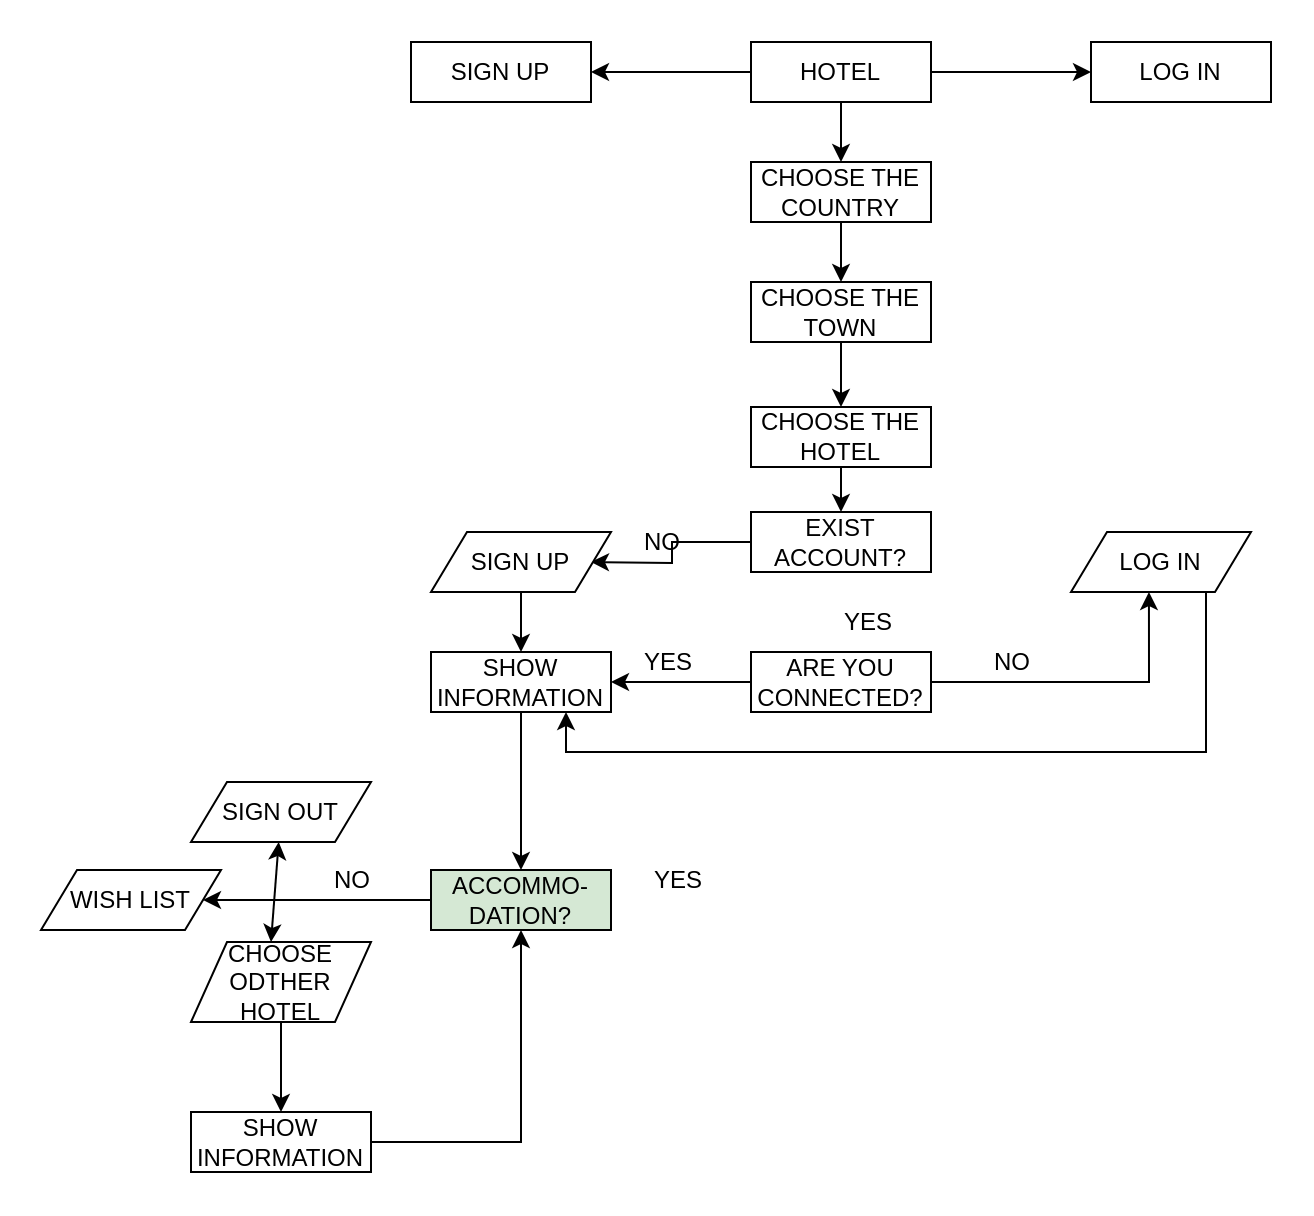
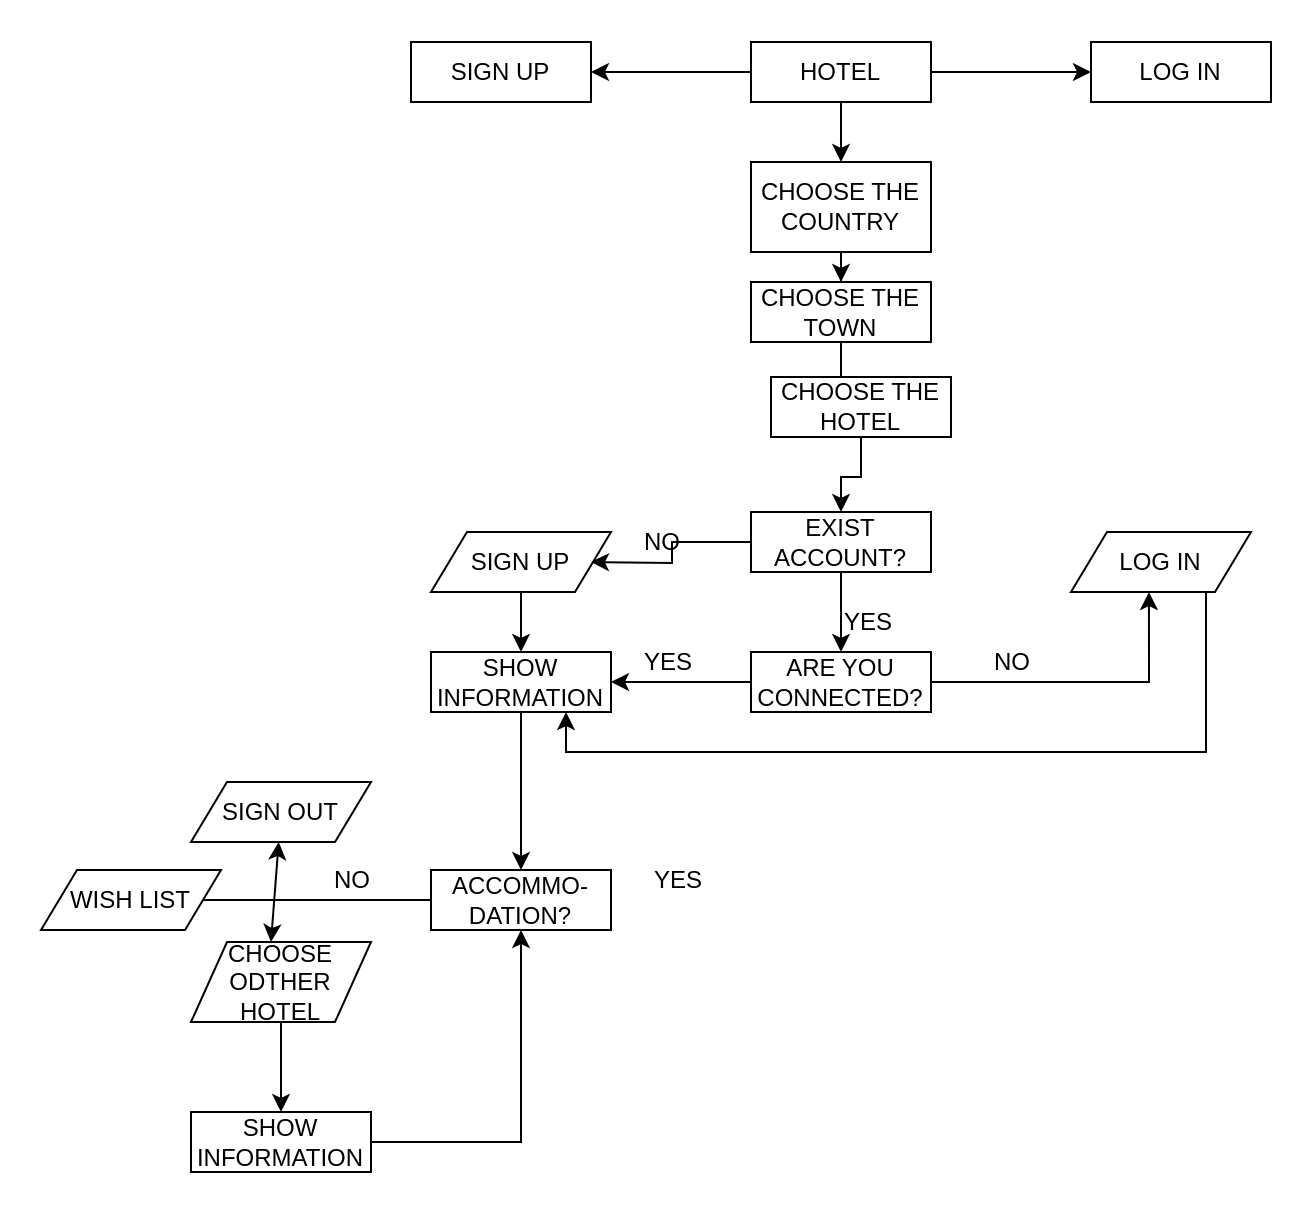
(841, 192) -> (841, 207)
(841, 437) -> (861, 407)
none -> (841, 605)
(218, 900) -> (212, 900)
(521, 900) -> (521, 900)
